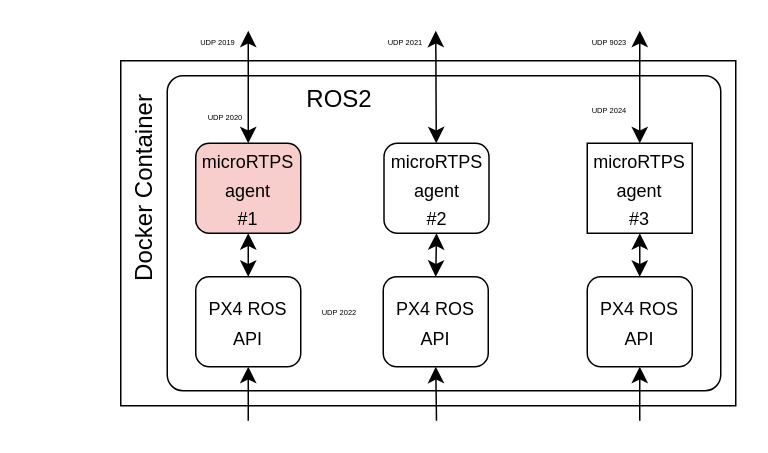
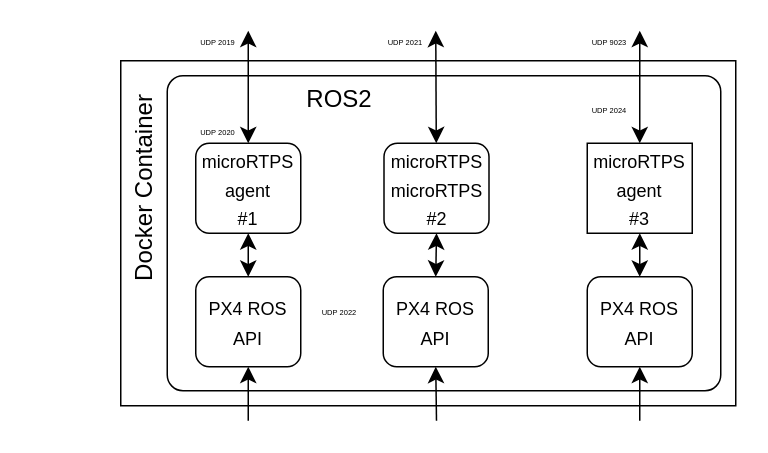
(226, 117) -> (218, 132)
(248, 188) -> (248, 188)
(437, 188) -> (437, 188)
